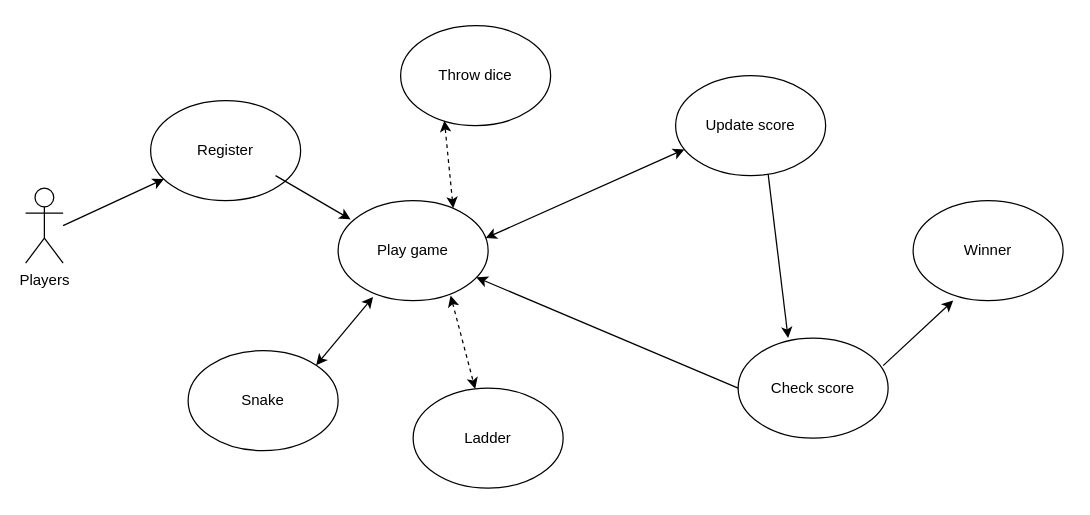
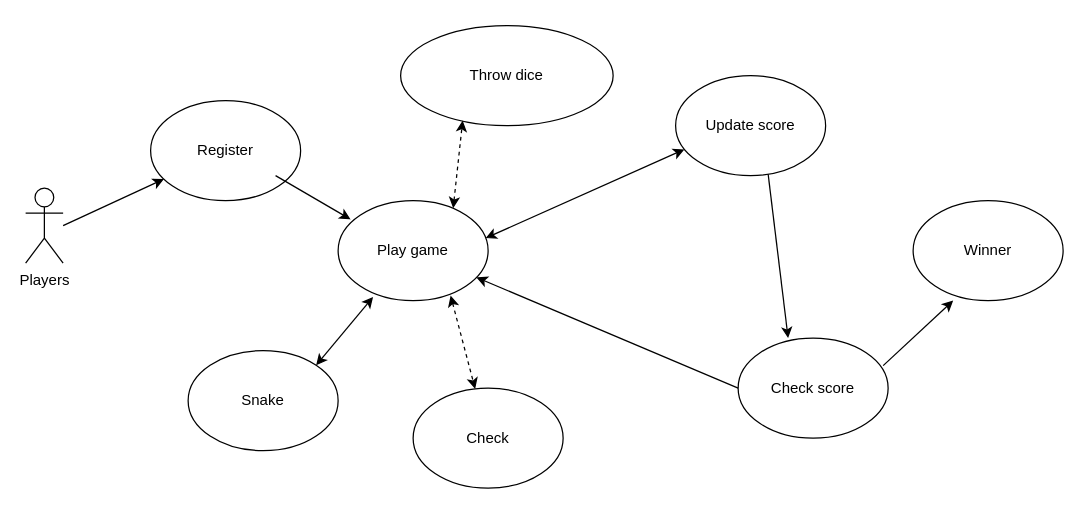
(476, 76) -> (507, 76)
(488, 438) -> (488, 438)
